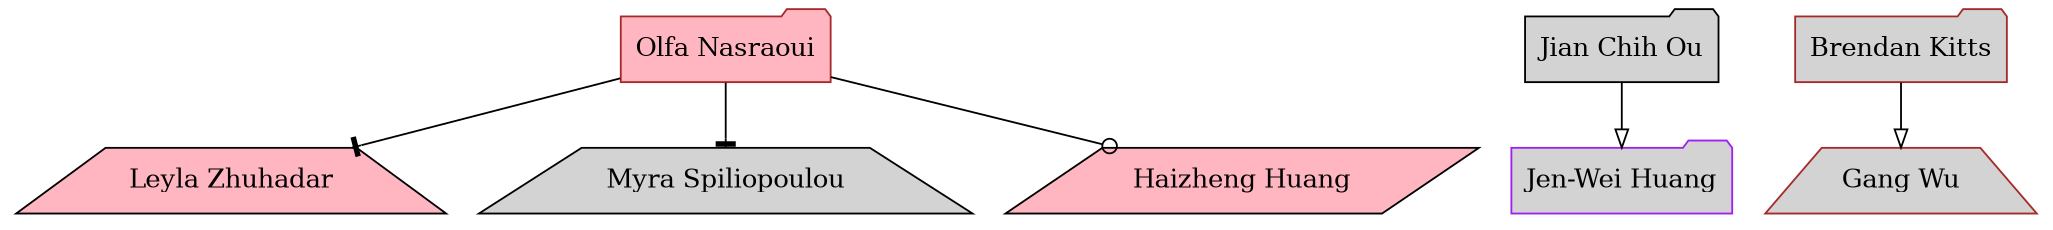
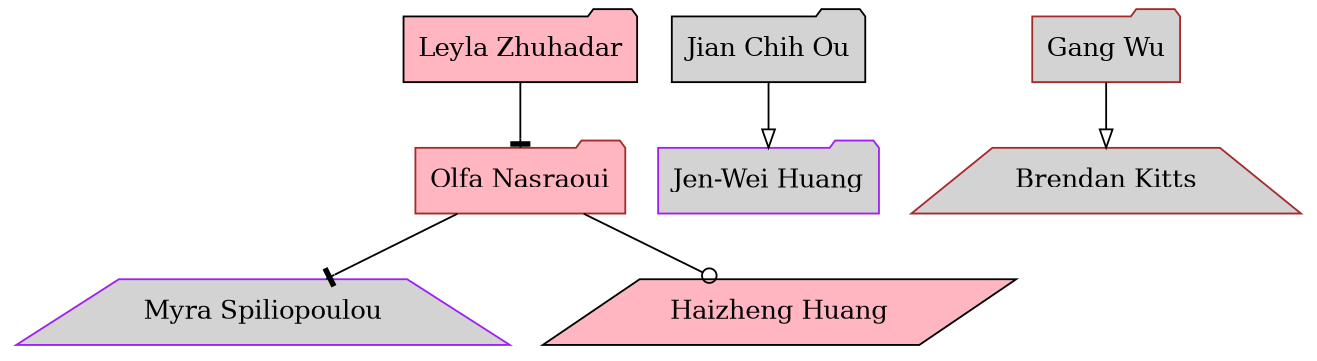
(1901, 49) -> (1106, 181)
(1901, 106) -> (1106, 106)
(491, 112) -> (520, 111)
(231, 181) -> (520, 49)
(726, 181) -> (263, 312)
(1901, 181) -> (1106, 49)
